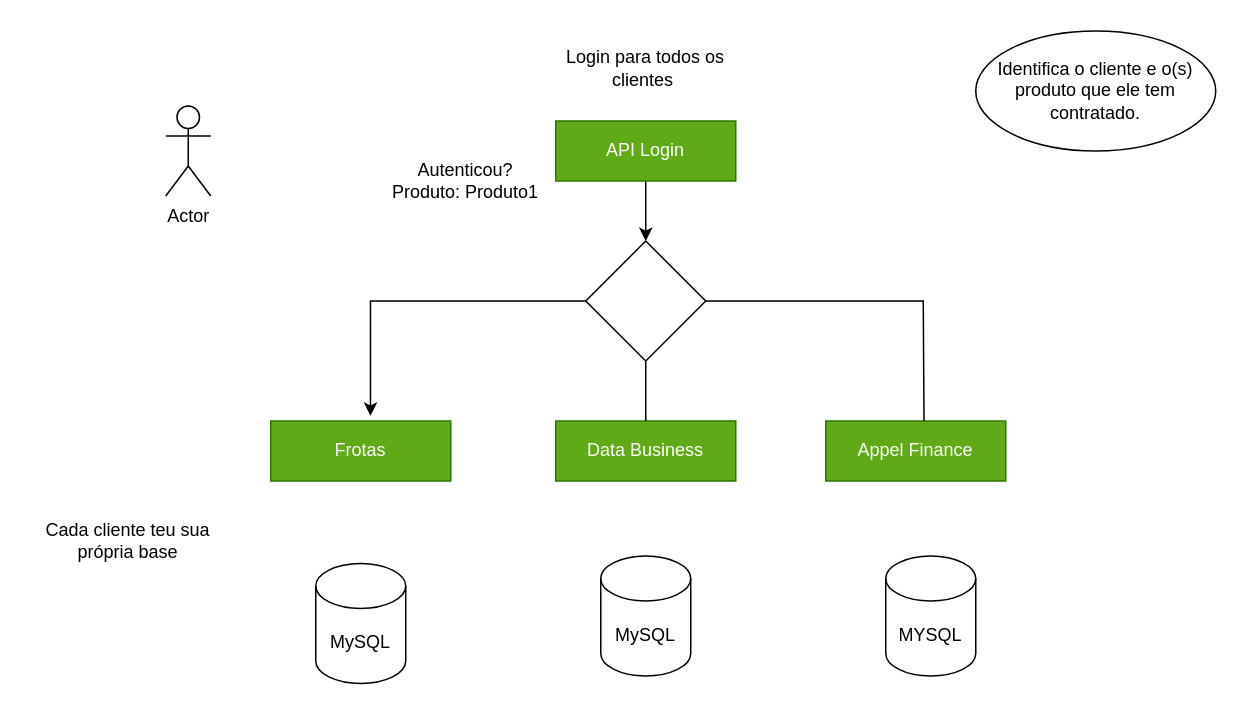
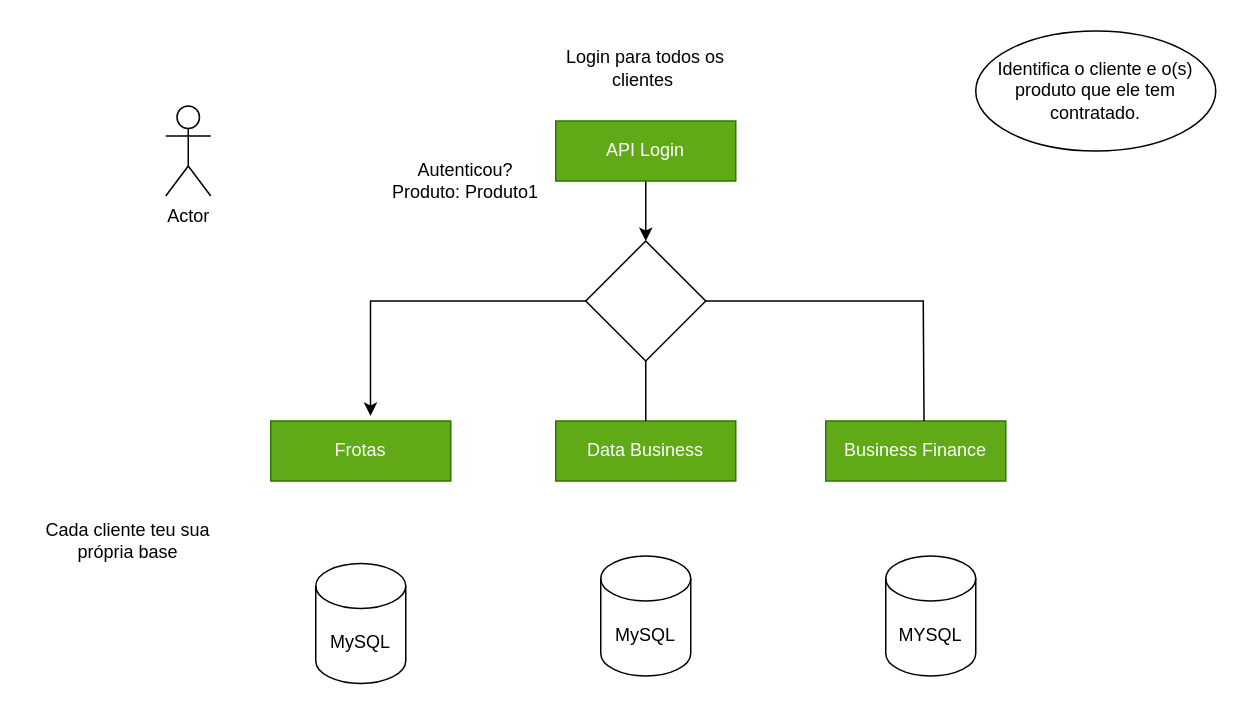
(916, 451) -> (916, 451)
